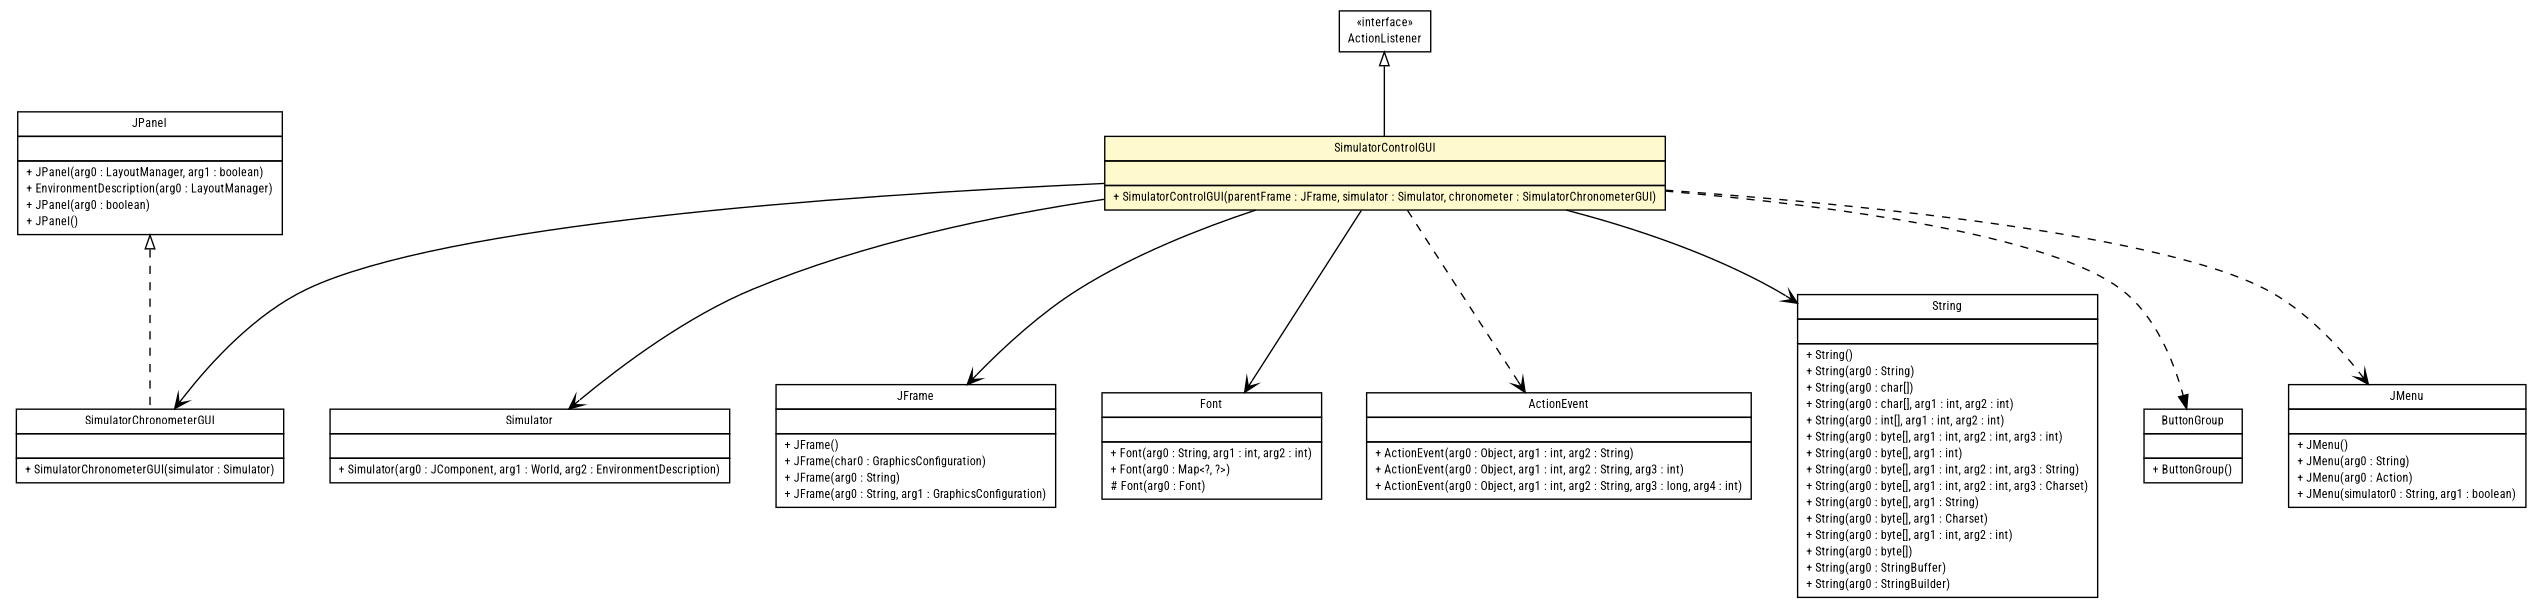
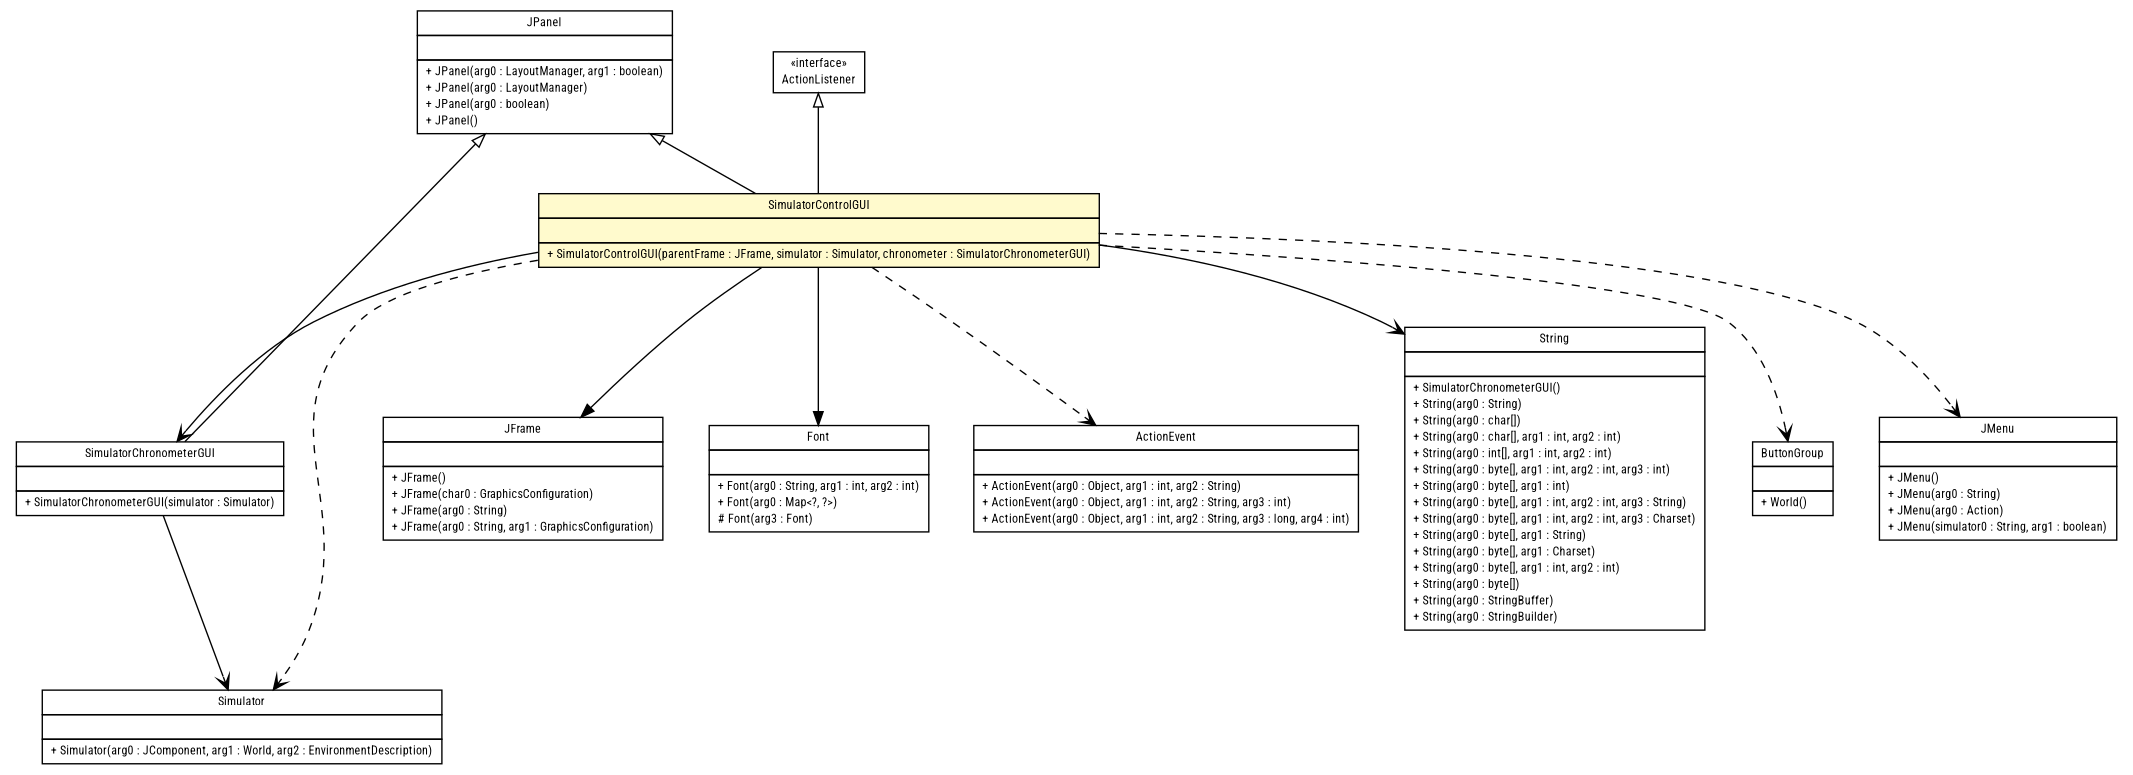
none -> (709, 167)
(150, 189) -> (507, 88)
(1960, 232) -> (1477, 274)
(827, 262) -> (316, 403)
(1105, 274) -> (672, 333)
(1307, 296) -> (818, 340)
(150, 329) -> (330, 293)
(1830, 355) -> (1487, 388)
(2193, 470) -> (1785, 503)
(1159, 486) -> (766, 519)
none -> (193, 596)
